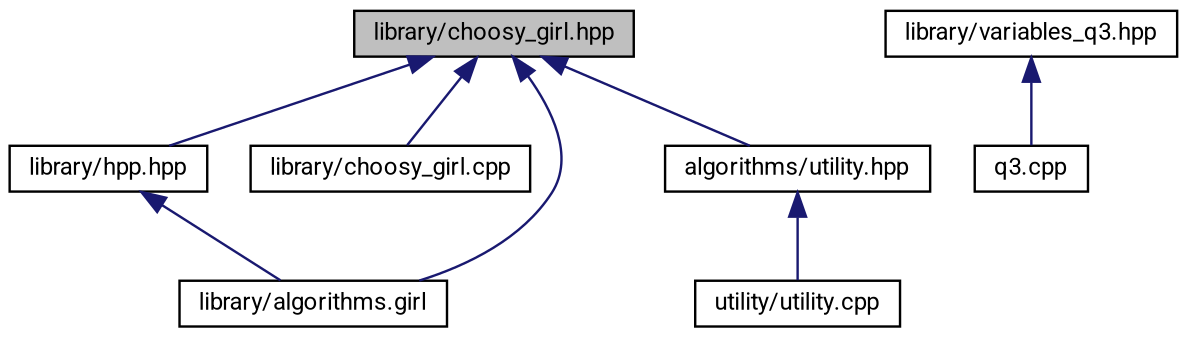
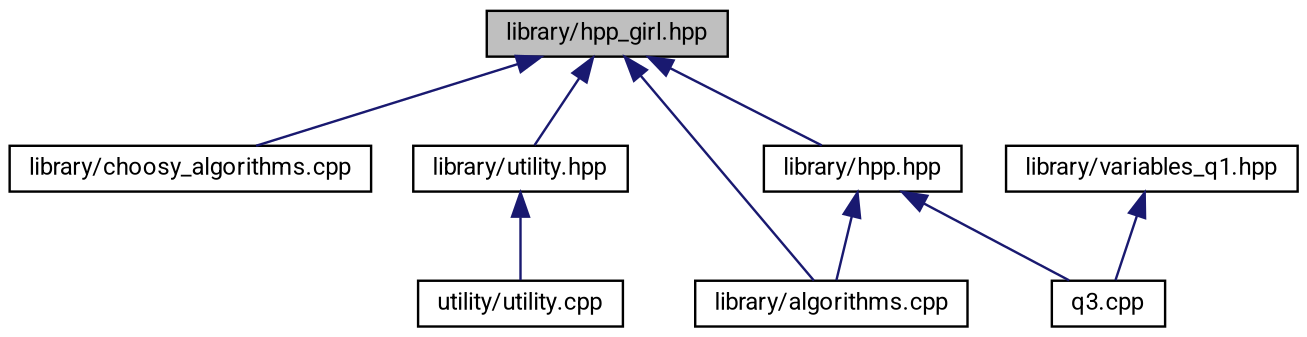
(494, 34) -> (607, 34)
(1031, 34) -> (1152, 169)
(390, 169) -> (190, 169)
(798, 169) -> (520, 169)
none -> (996, 242)
(313, 304) -> (831, 304)
